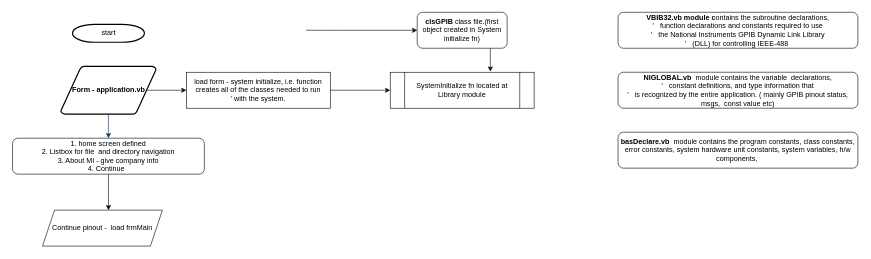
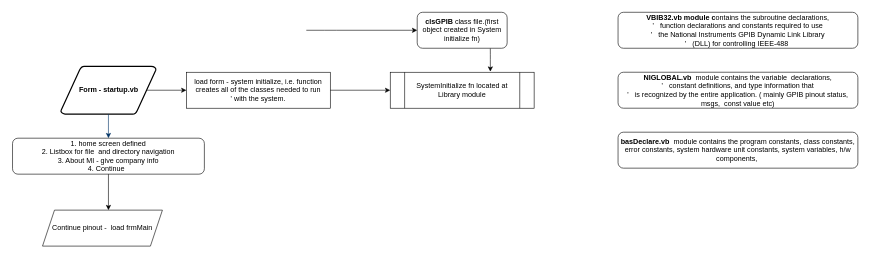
(108, 33) -> none
(109, 90) -> (109, 90)
